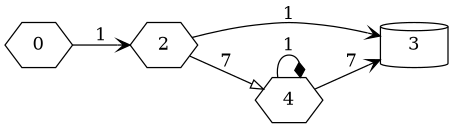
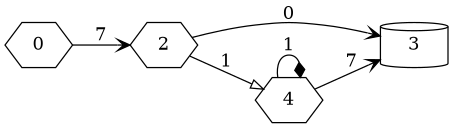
(289, 14) -> (289, 14)
(101, 36) -> (101, 36)
(227, 62) -> (227, 62)
